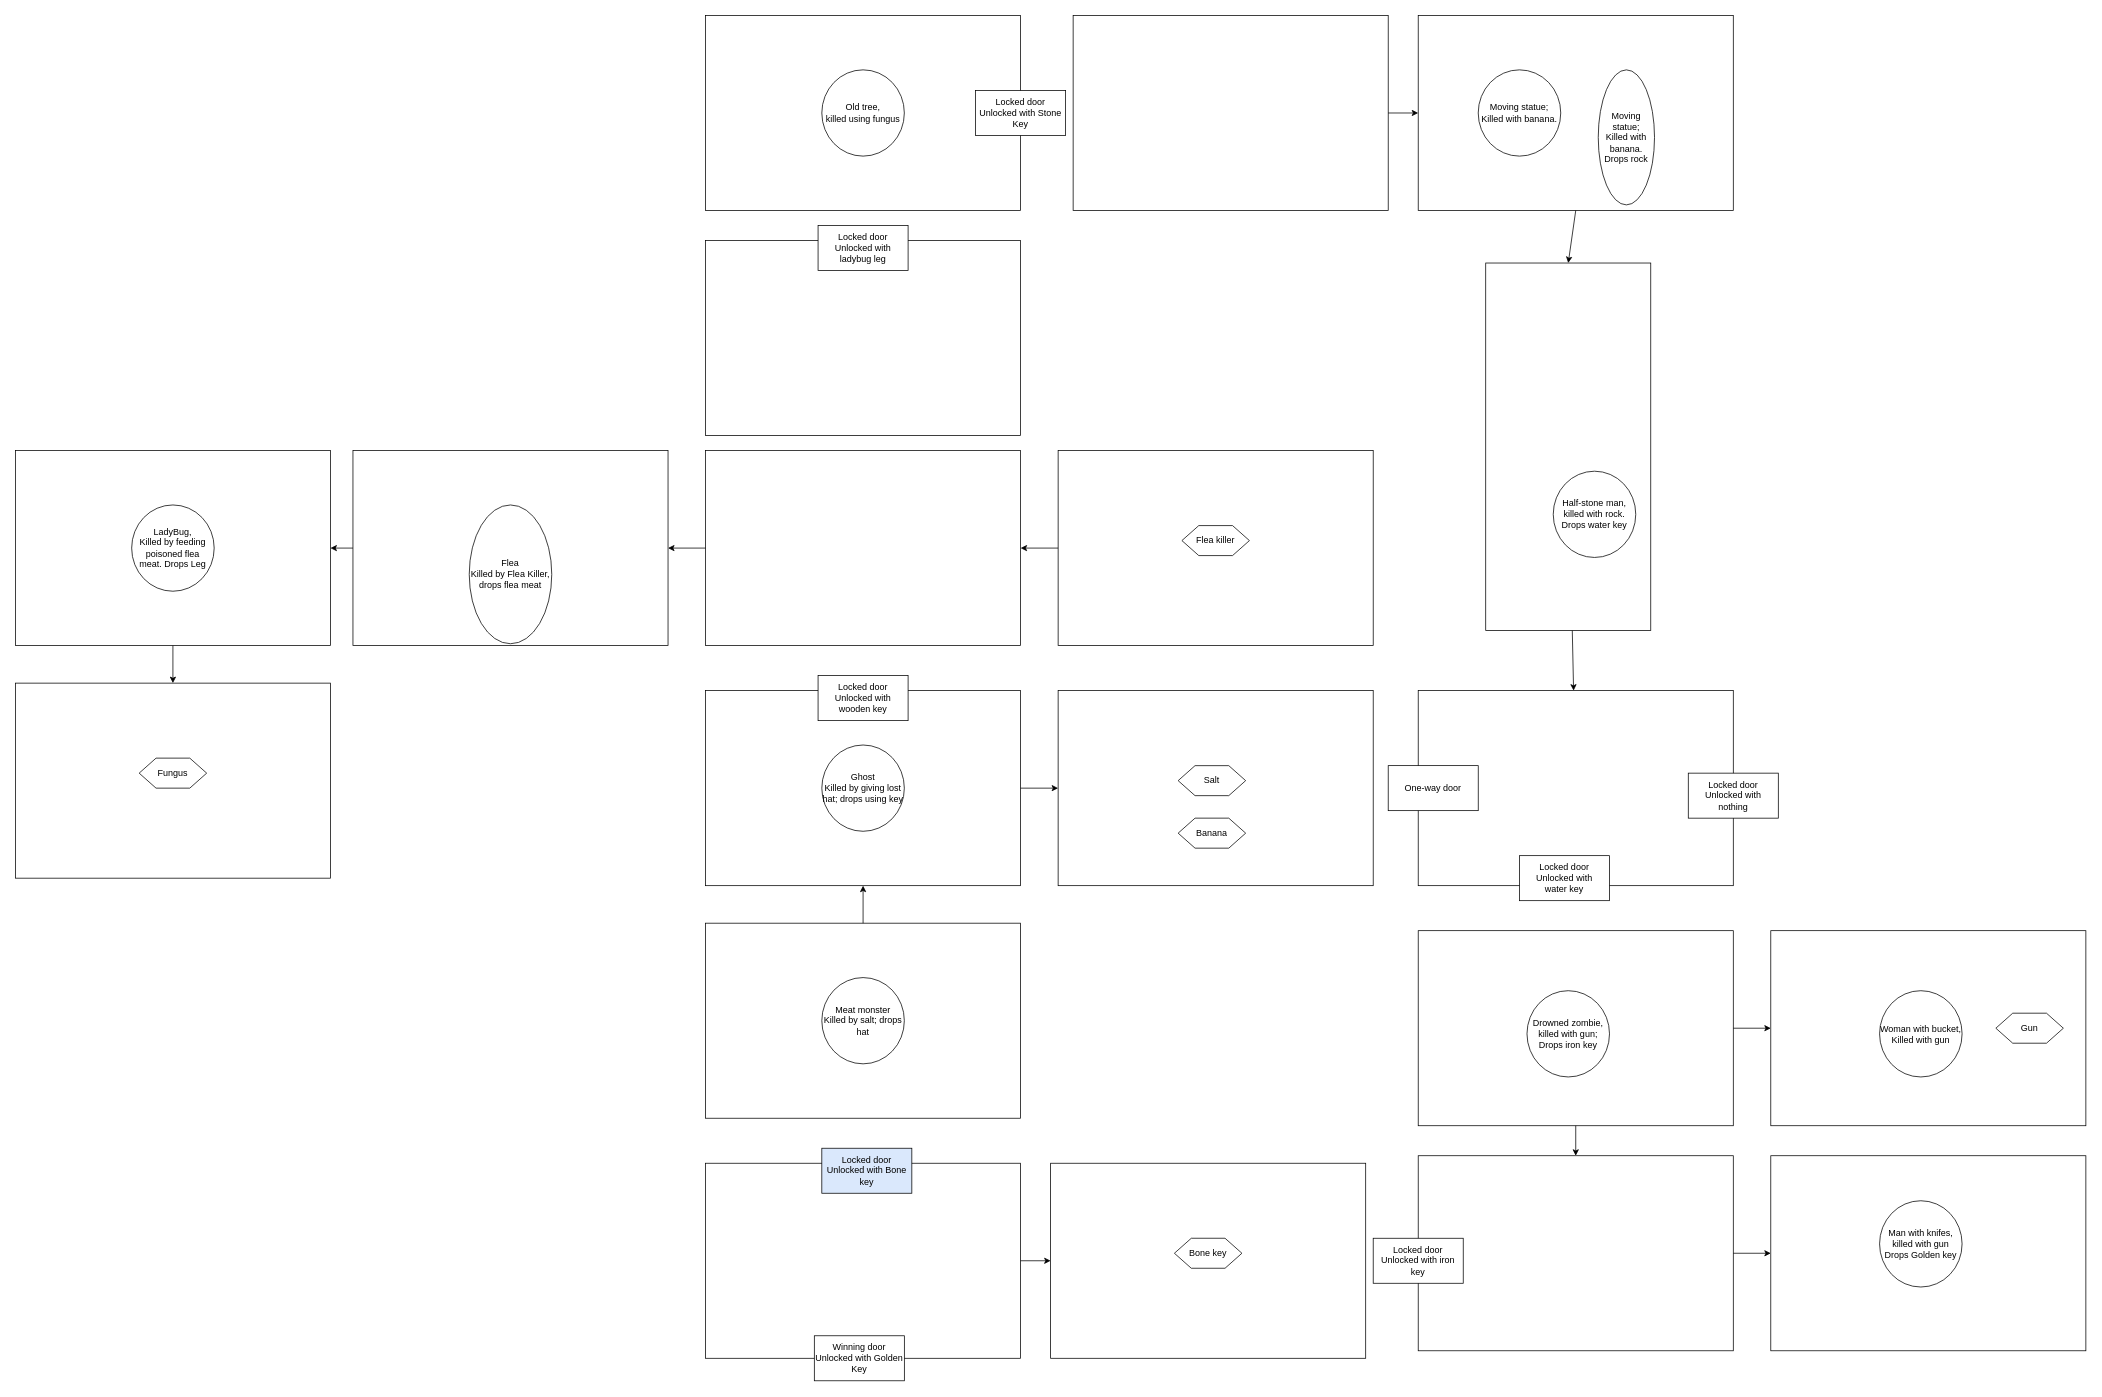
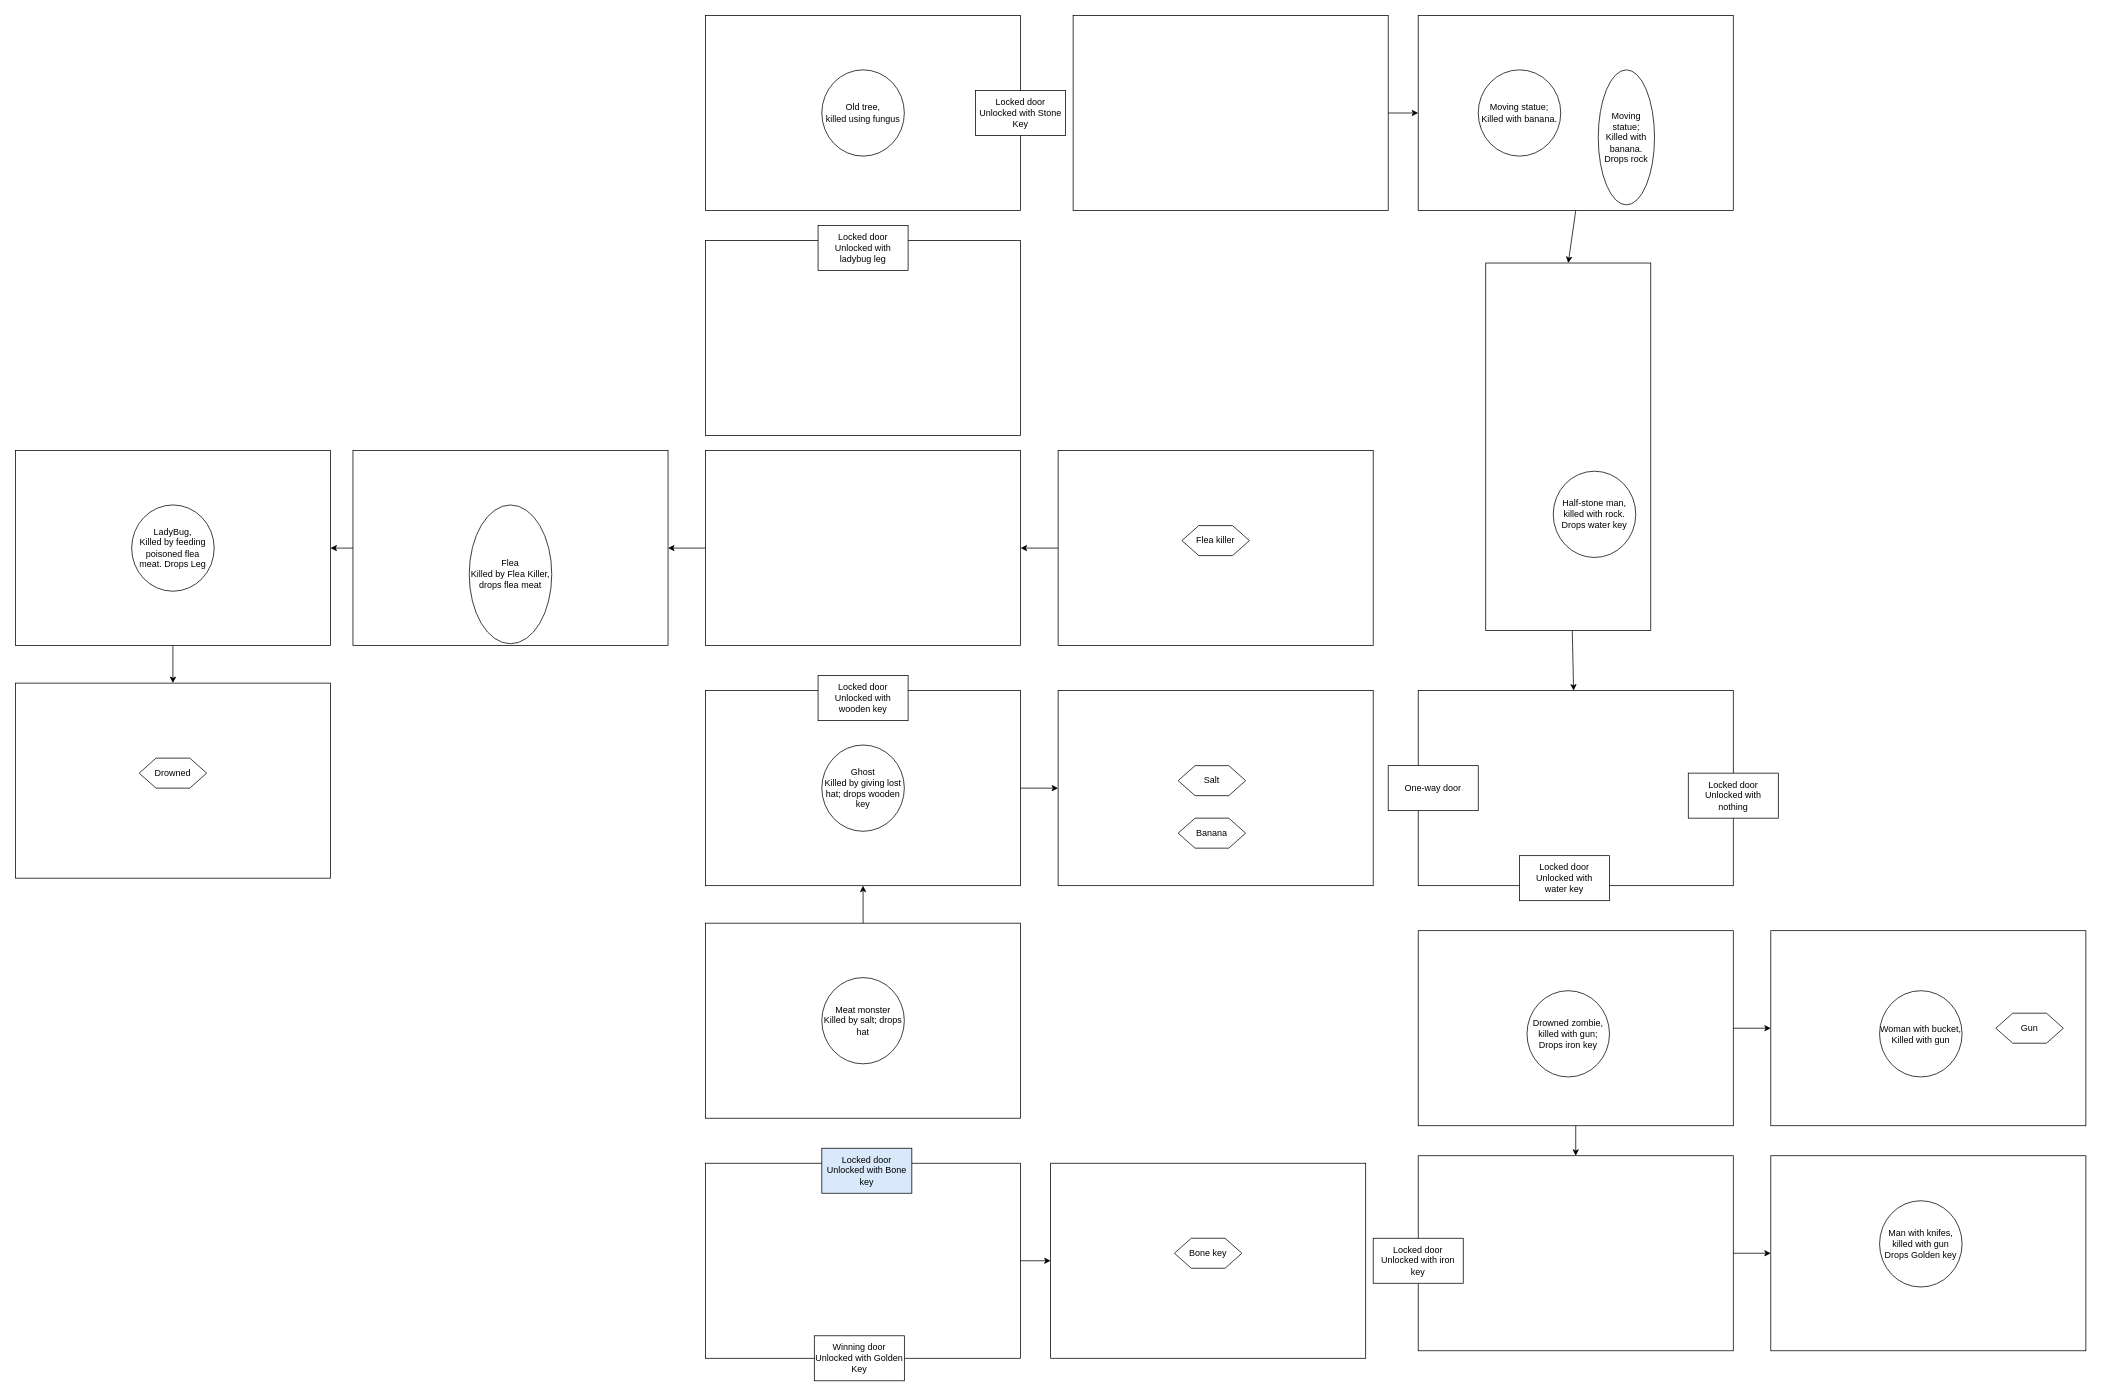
(173, 773) -> (173, 773)
(863, 788) -> (863, 788)
